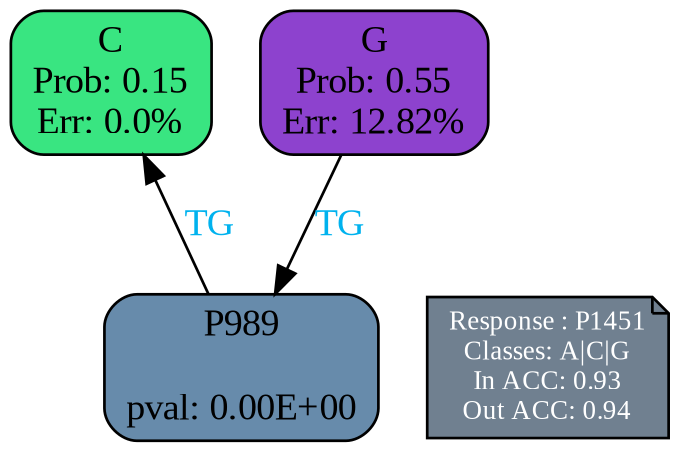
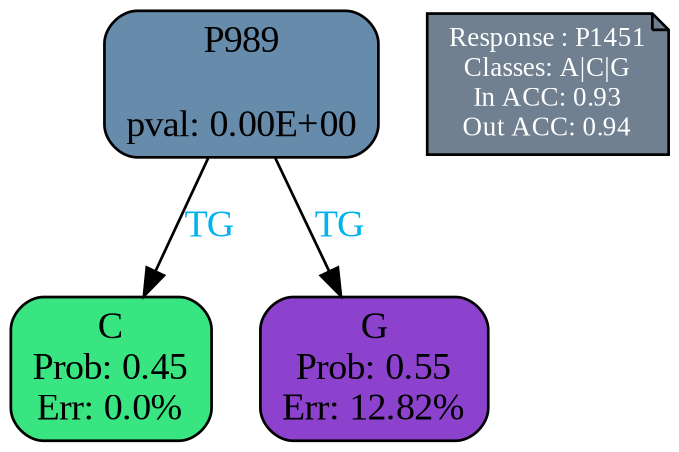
(111, 83) -> (111, 369)
(314, 212) -> (302, 215)
